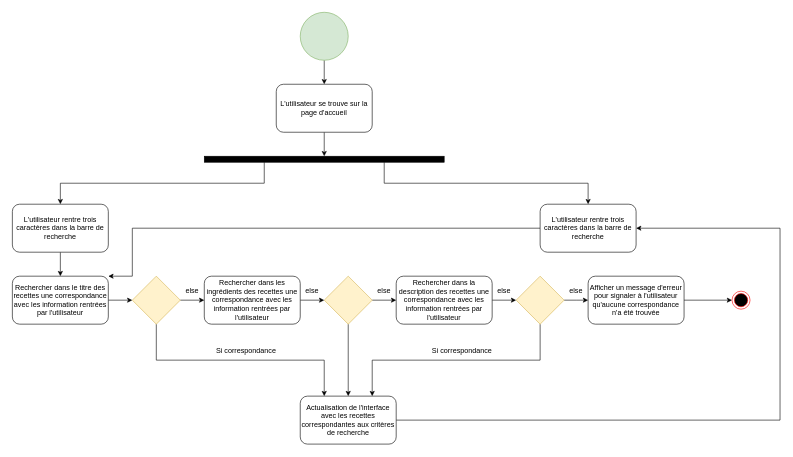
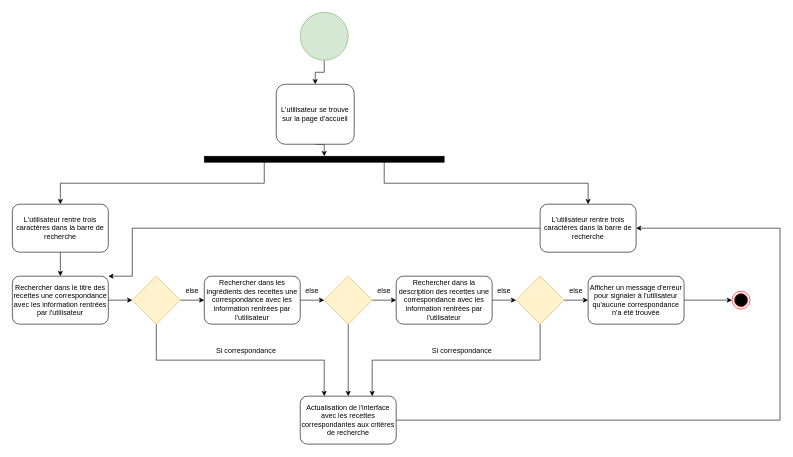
(324, 108) -> (315, 114)
